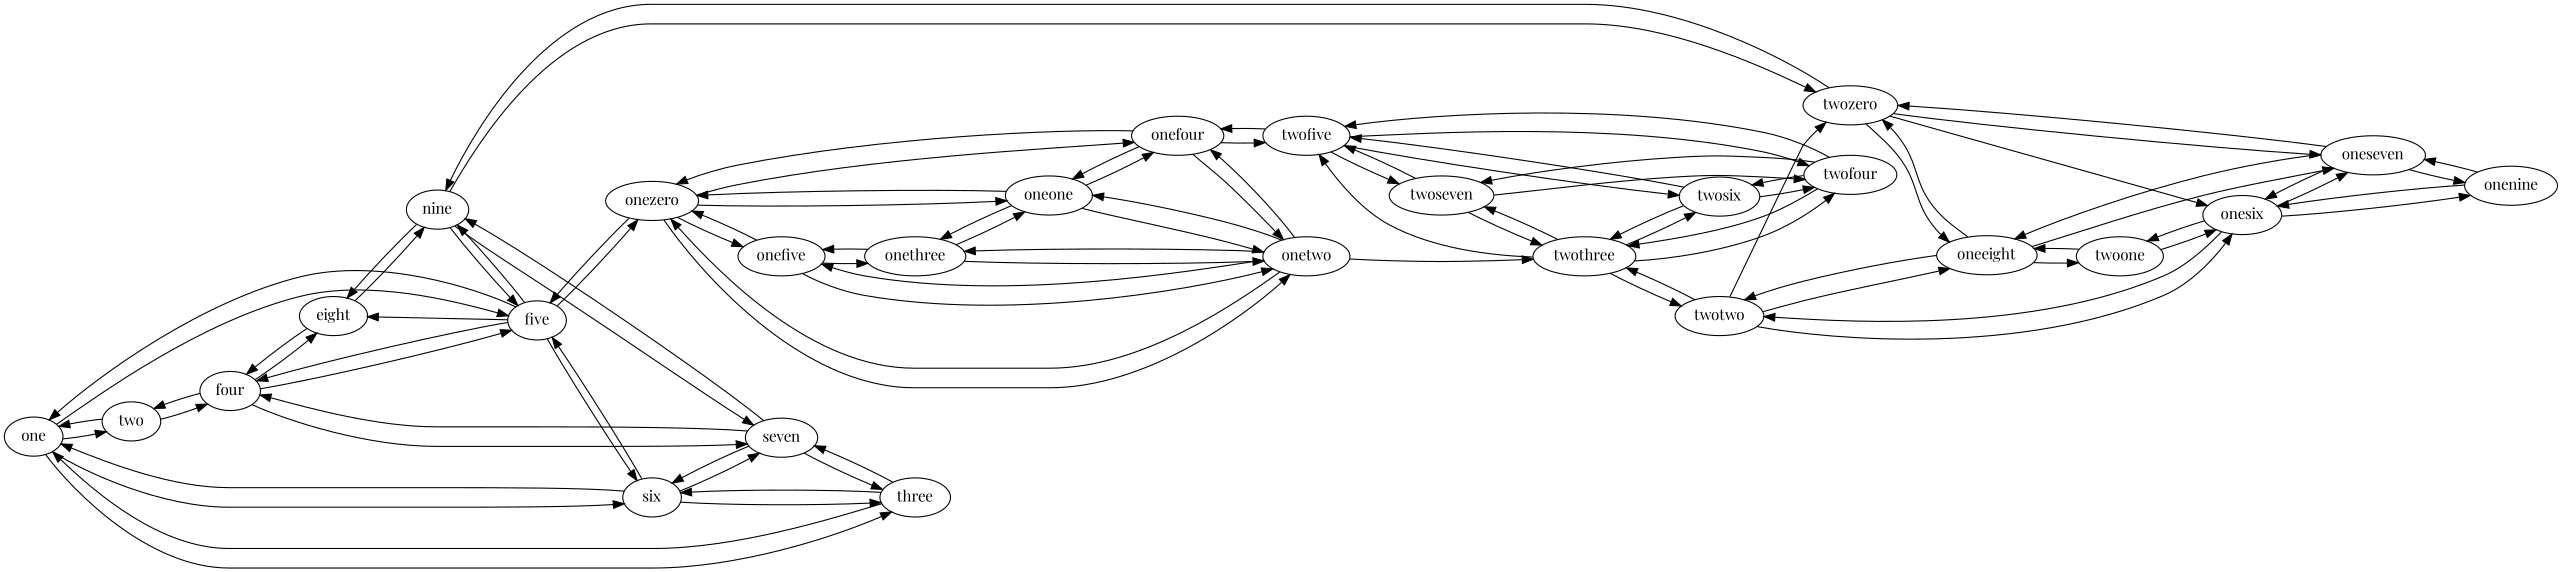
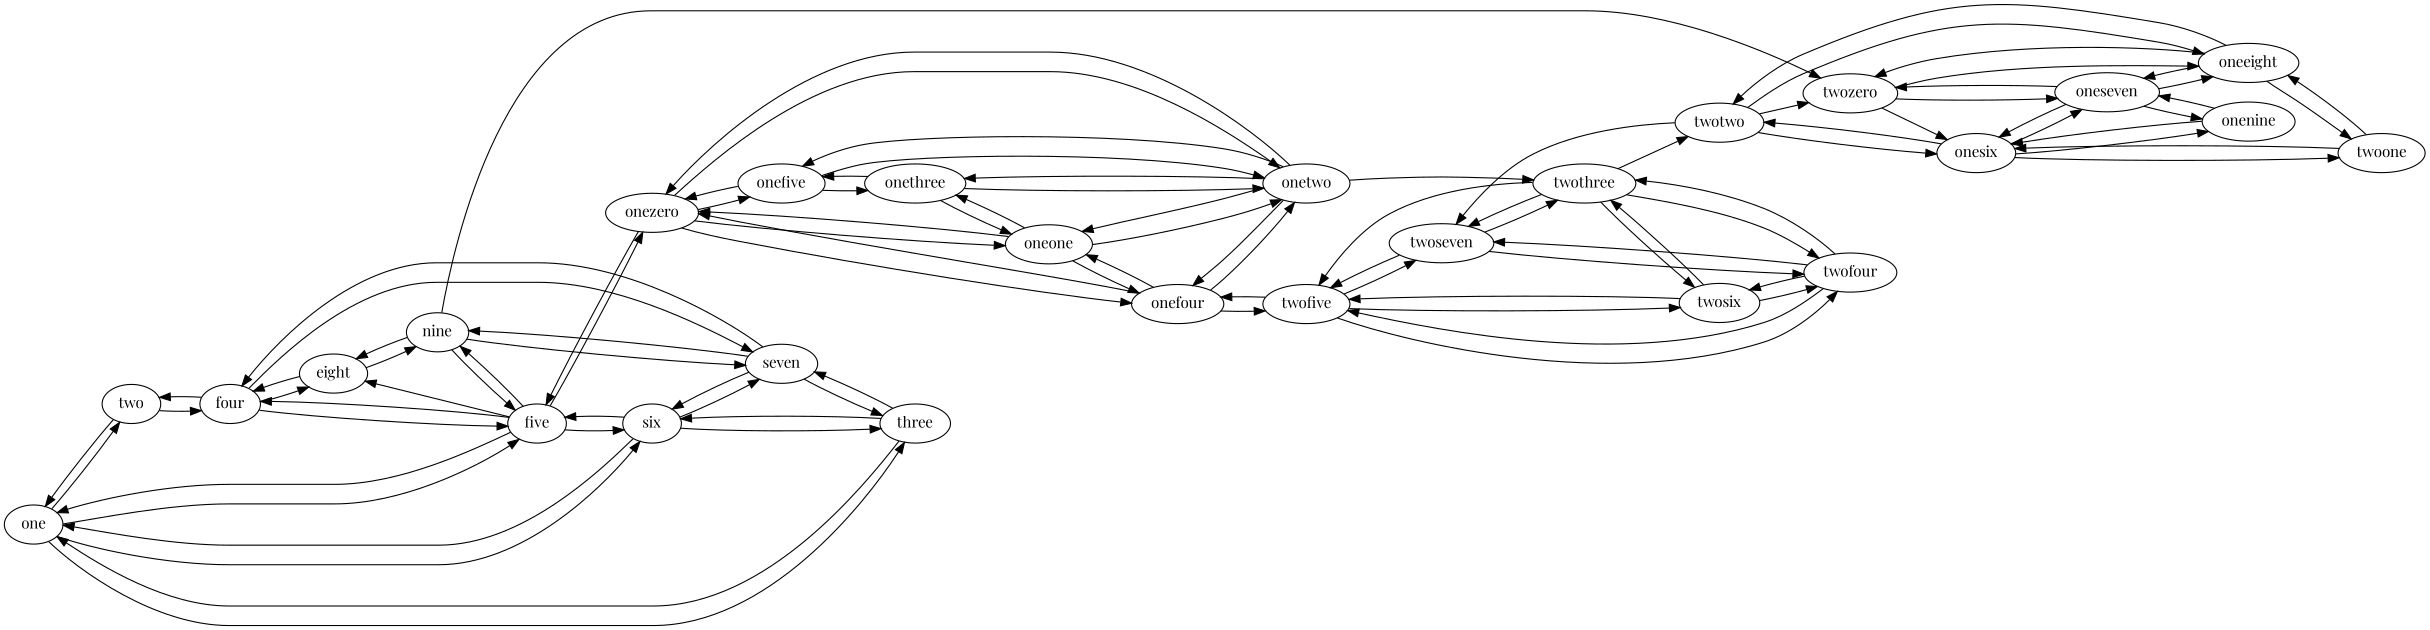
(1109, 4) -> none
(1666, 285) -> (1557, 144)
